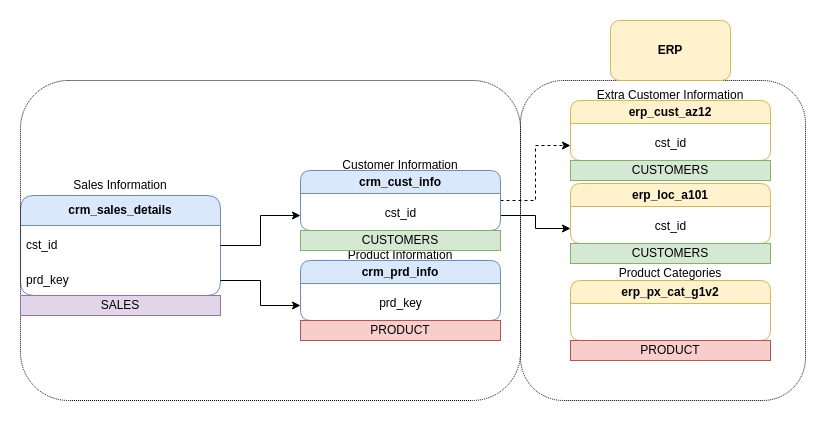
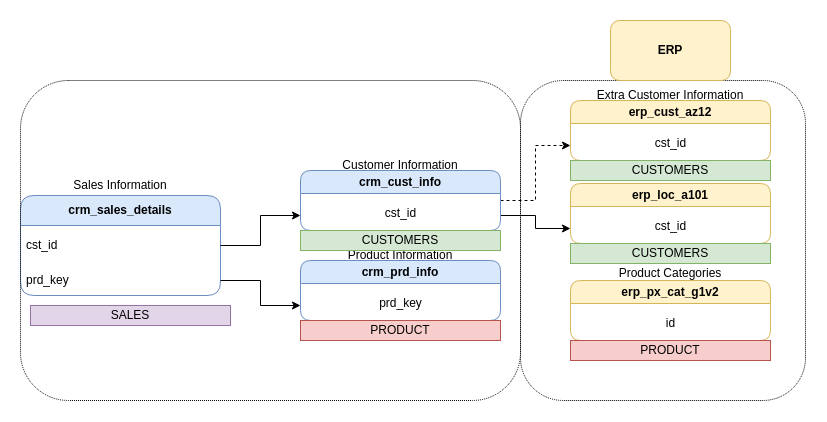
(121, 306) -> (131, 316)
none -> (671, 324)
